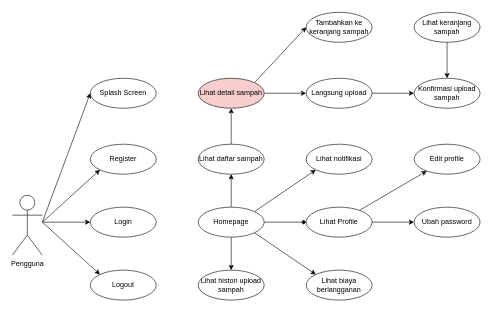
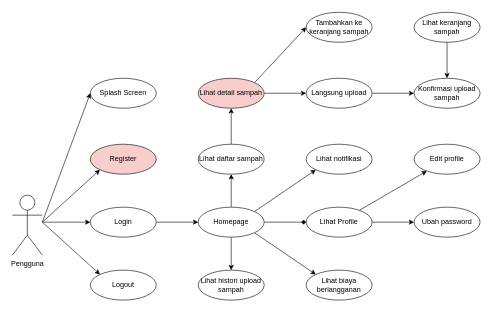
(123, 159) -> (123, 159)
none -> (192, 222)
